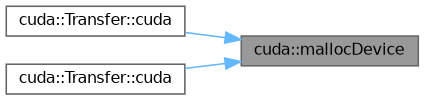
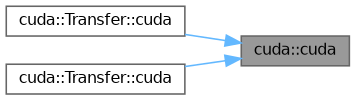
(330, 51) -> (295, 51)
